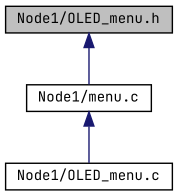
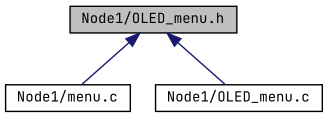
(89, 145) -> (201, 64)
